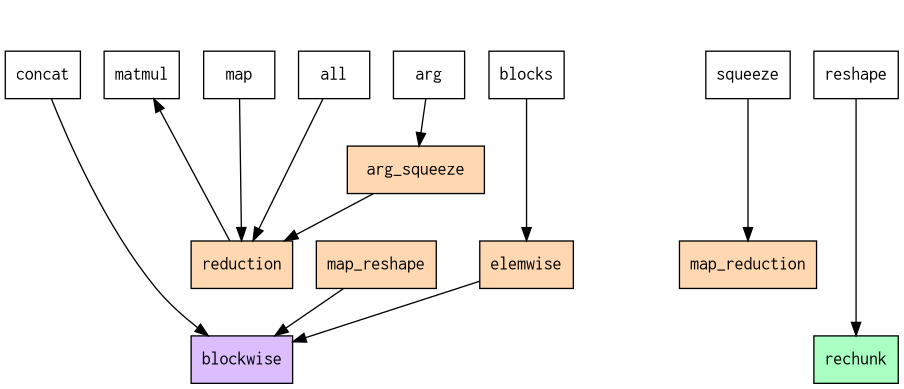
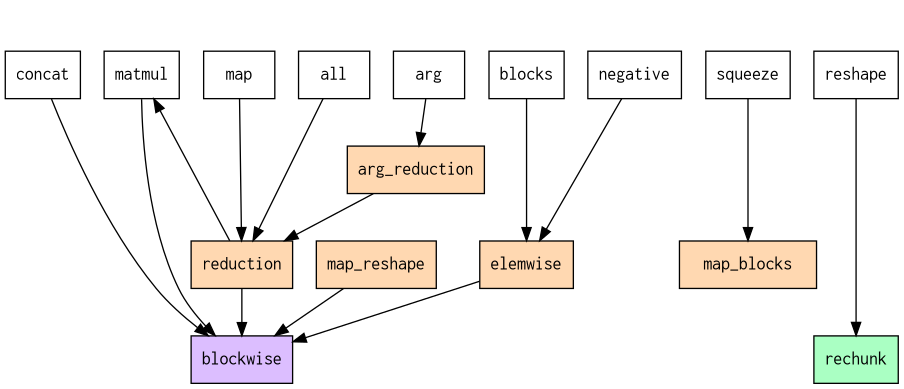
none -> (635, 75)
(416, 170) -> (416, 170)
none -> (155, 219)
(748, 265) -> (748, 265)
none -> (242, 306)
